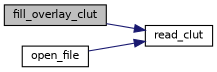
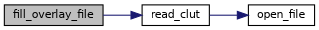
(55, 15) -> (54, 15)
(111, 47) -> (223, 15)
